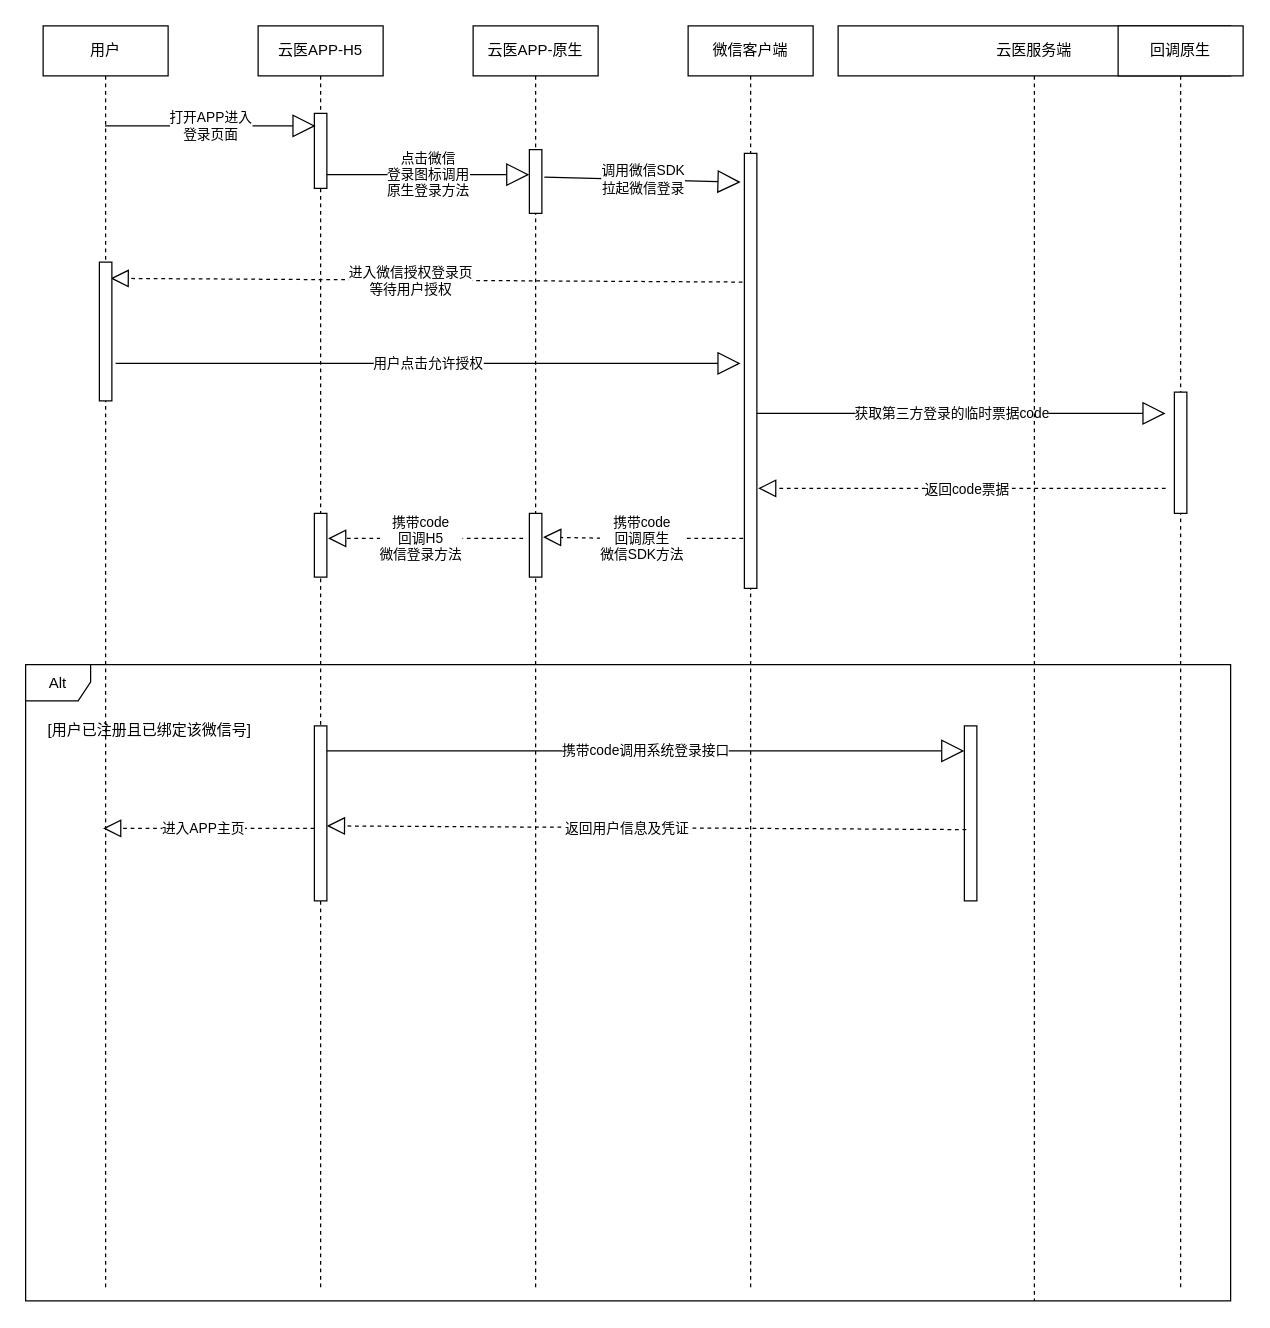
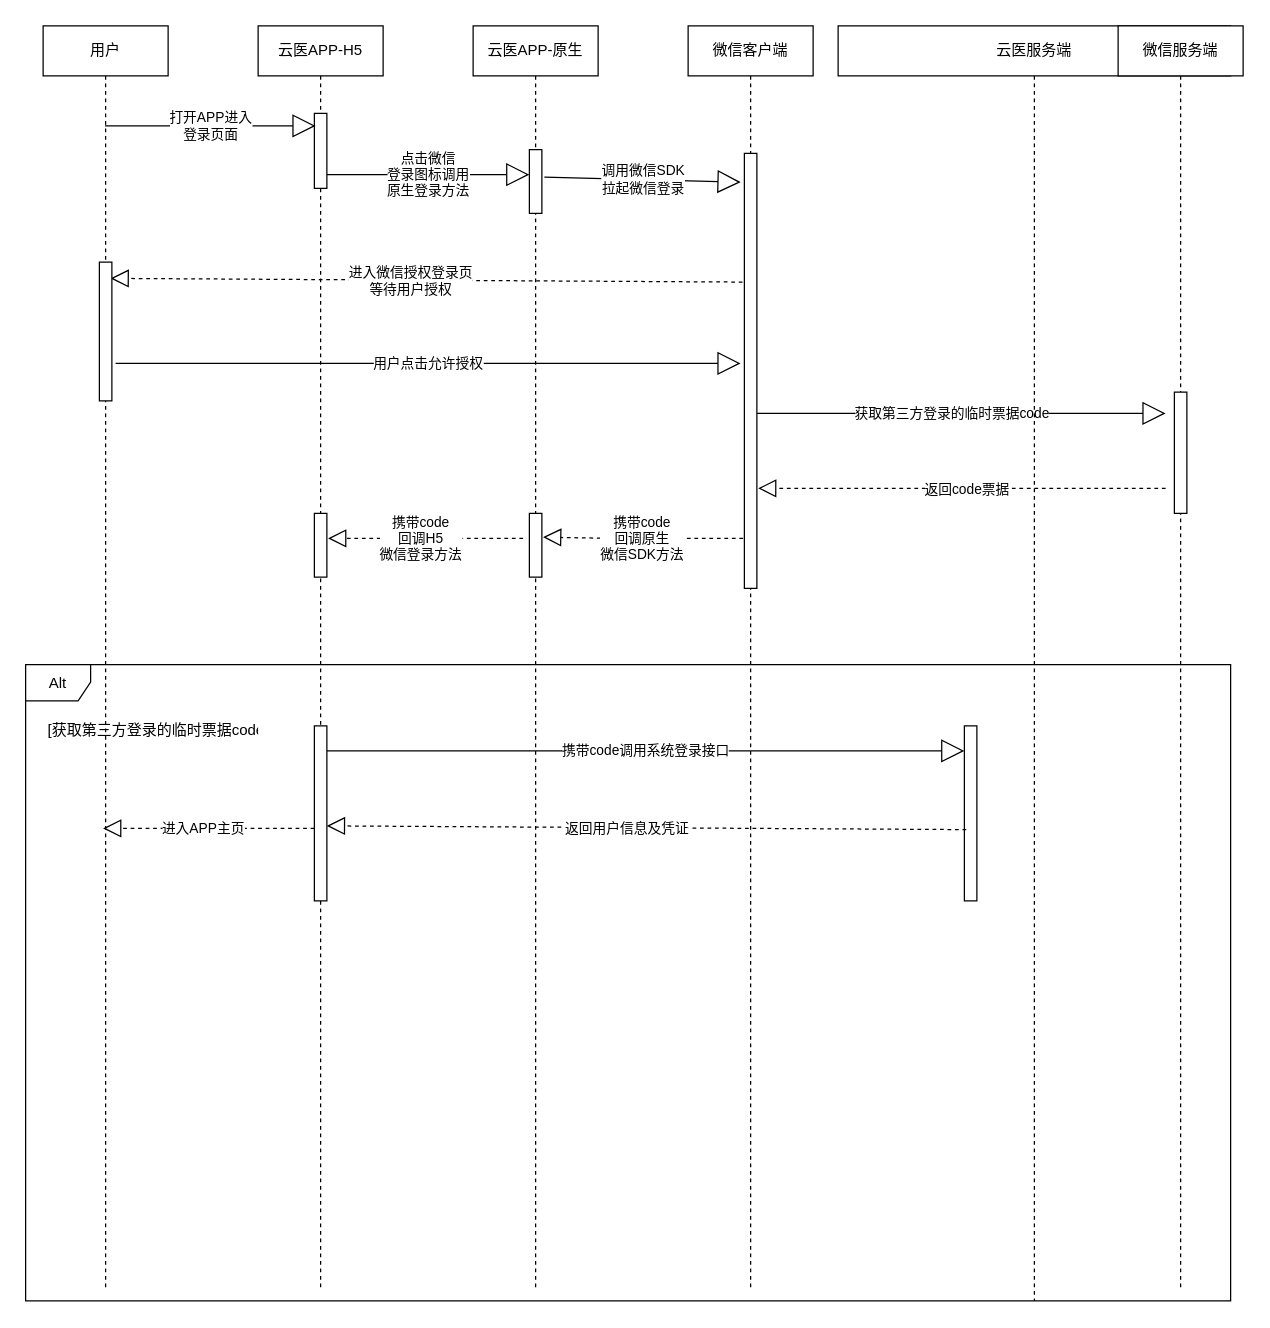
(1181, 51) -> (1181, 51)
(153, 730) -> (163, 730)
